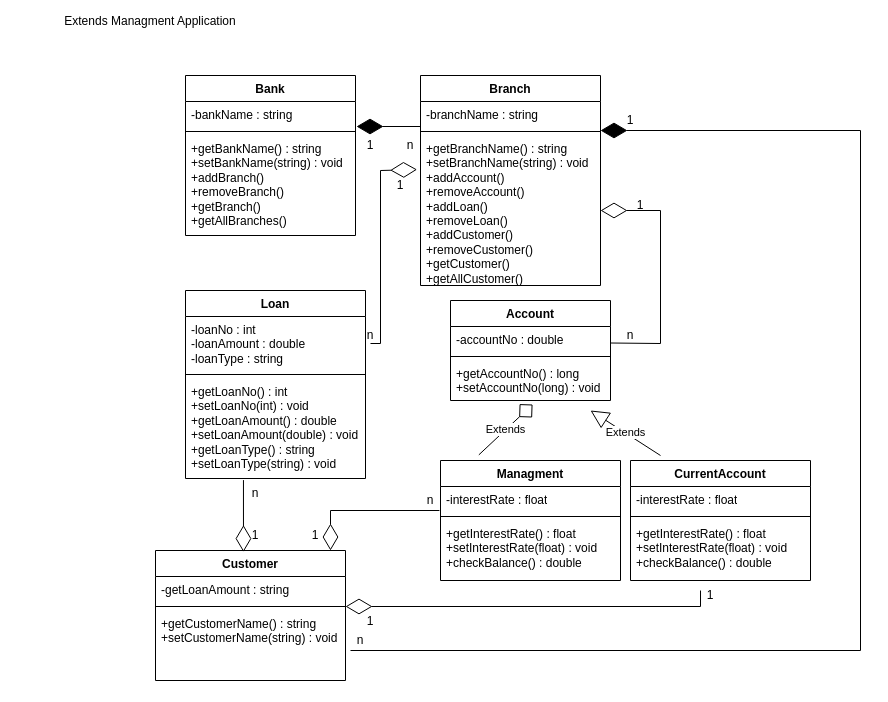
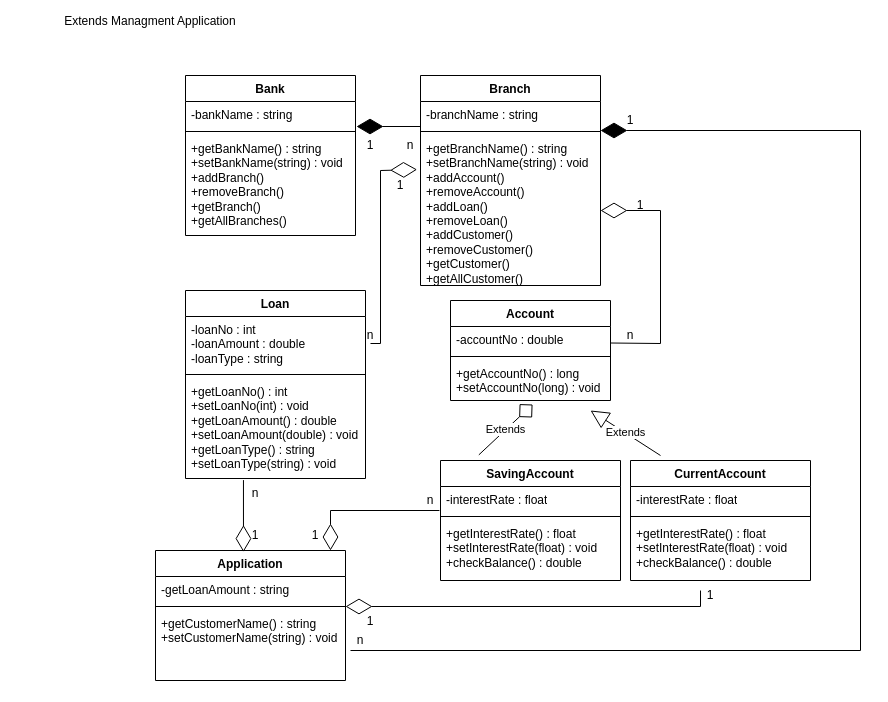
(531, 475) -> (531, 475)
(251, 565) -> (251, 565)
